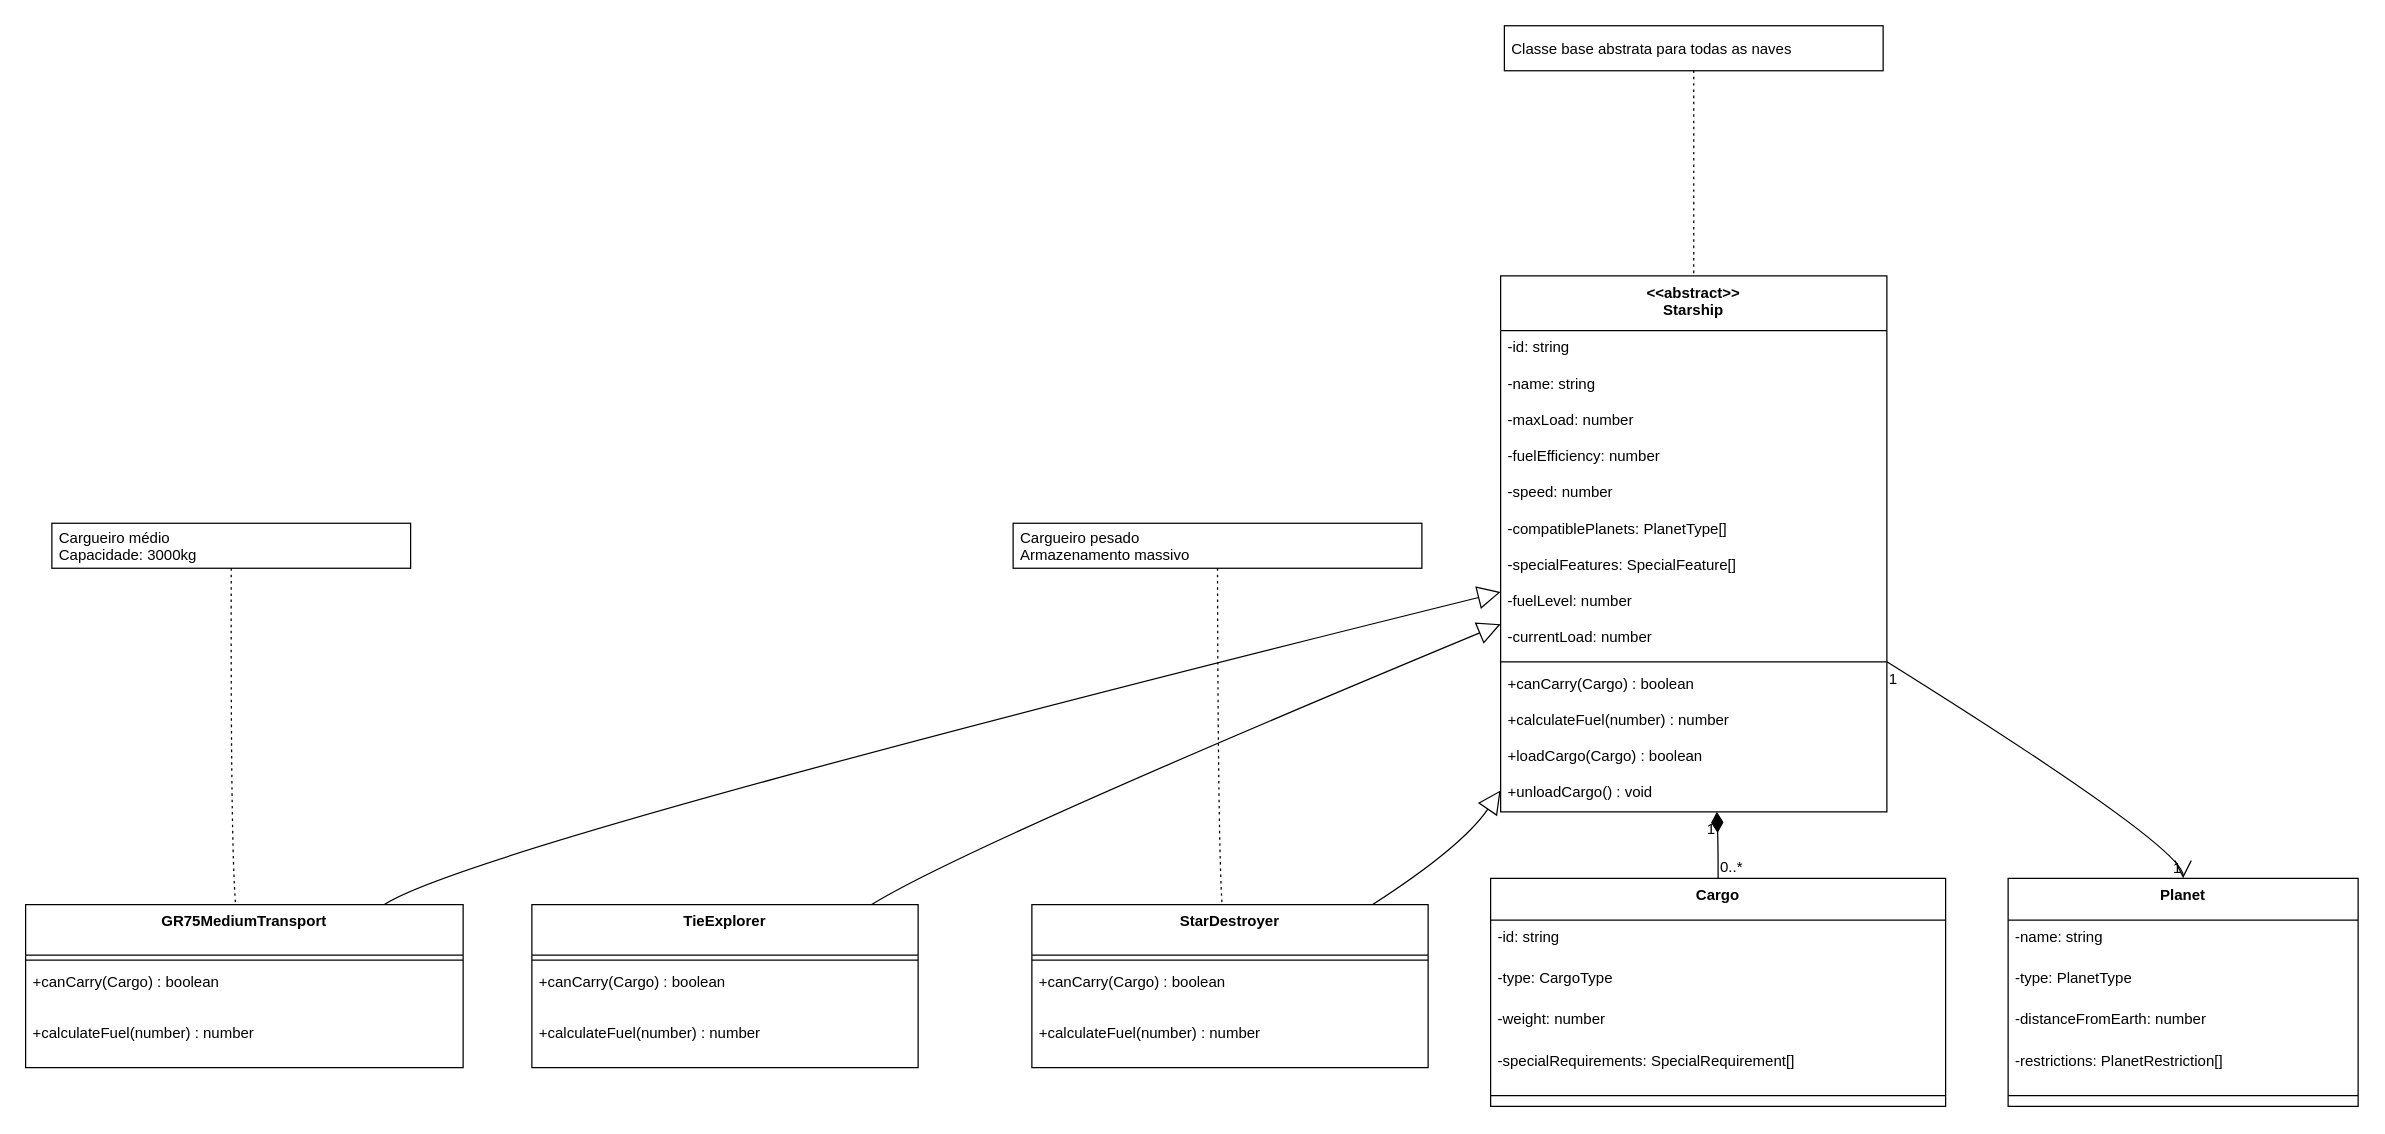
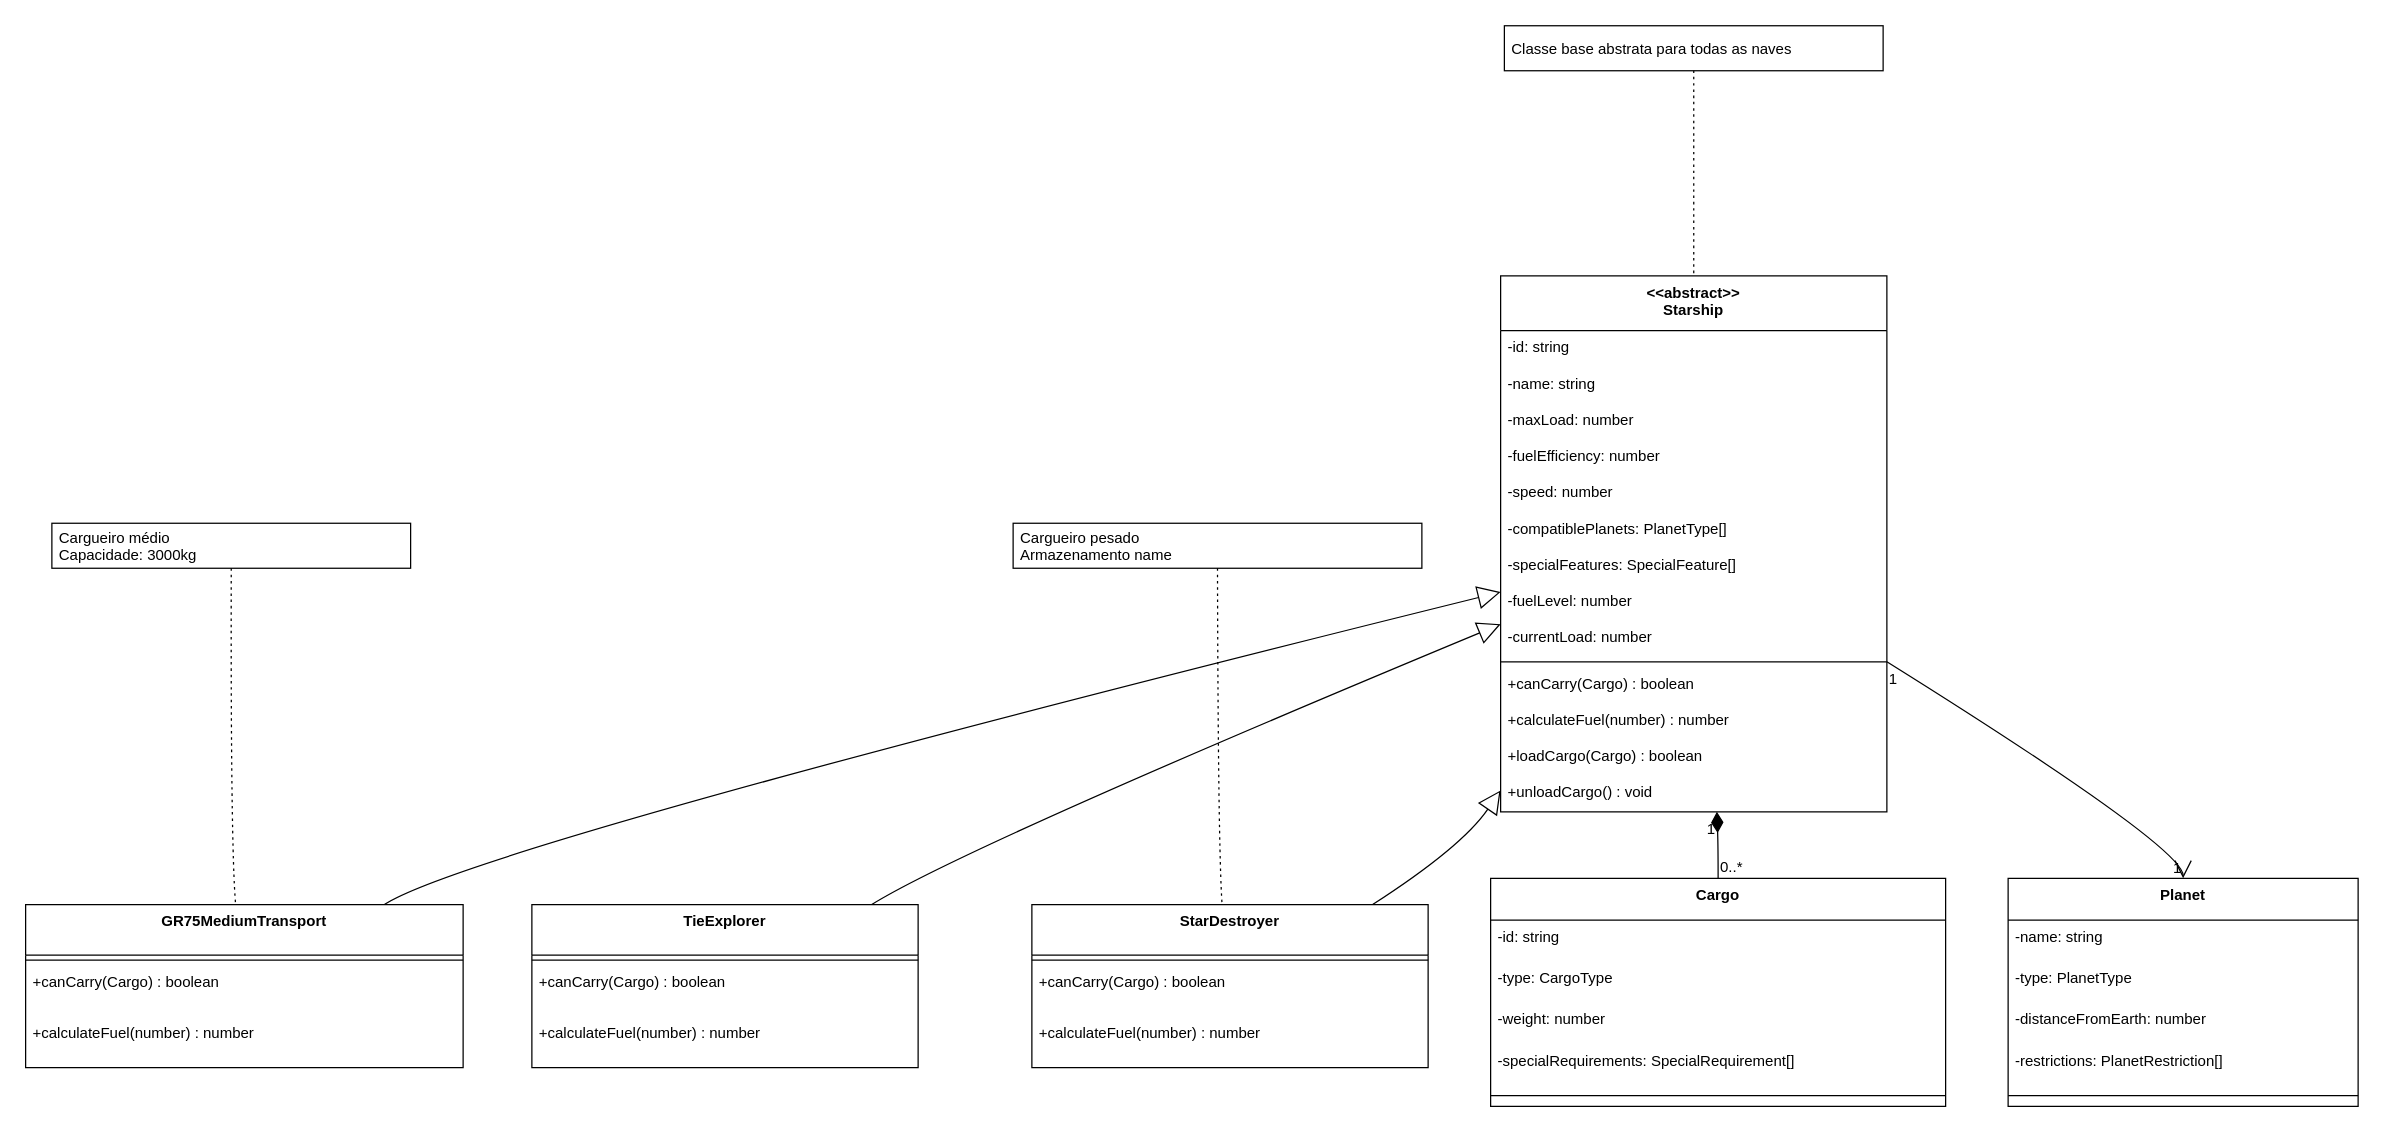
(1083, 538) -> (1083, 538)
